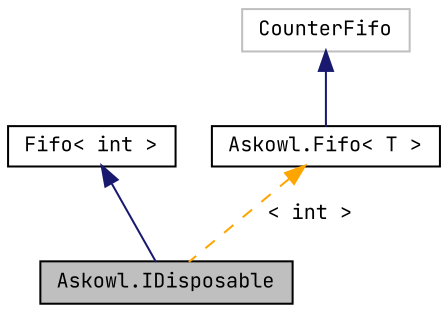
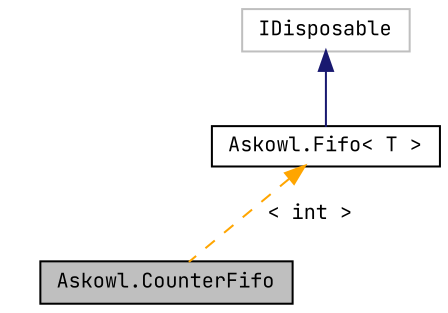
(326, 30) -> (326, 30)
(92, 146) -> none
(166, 283) -> (166, 283)
